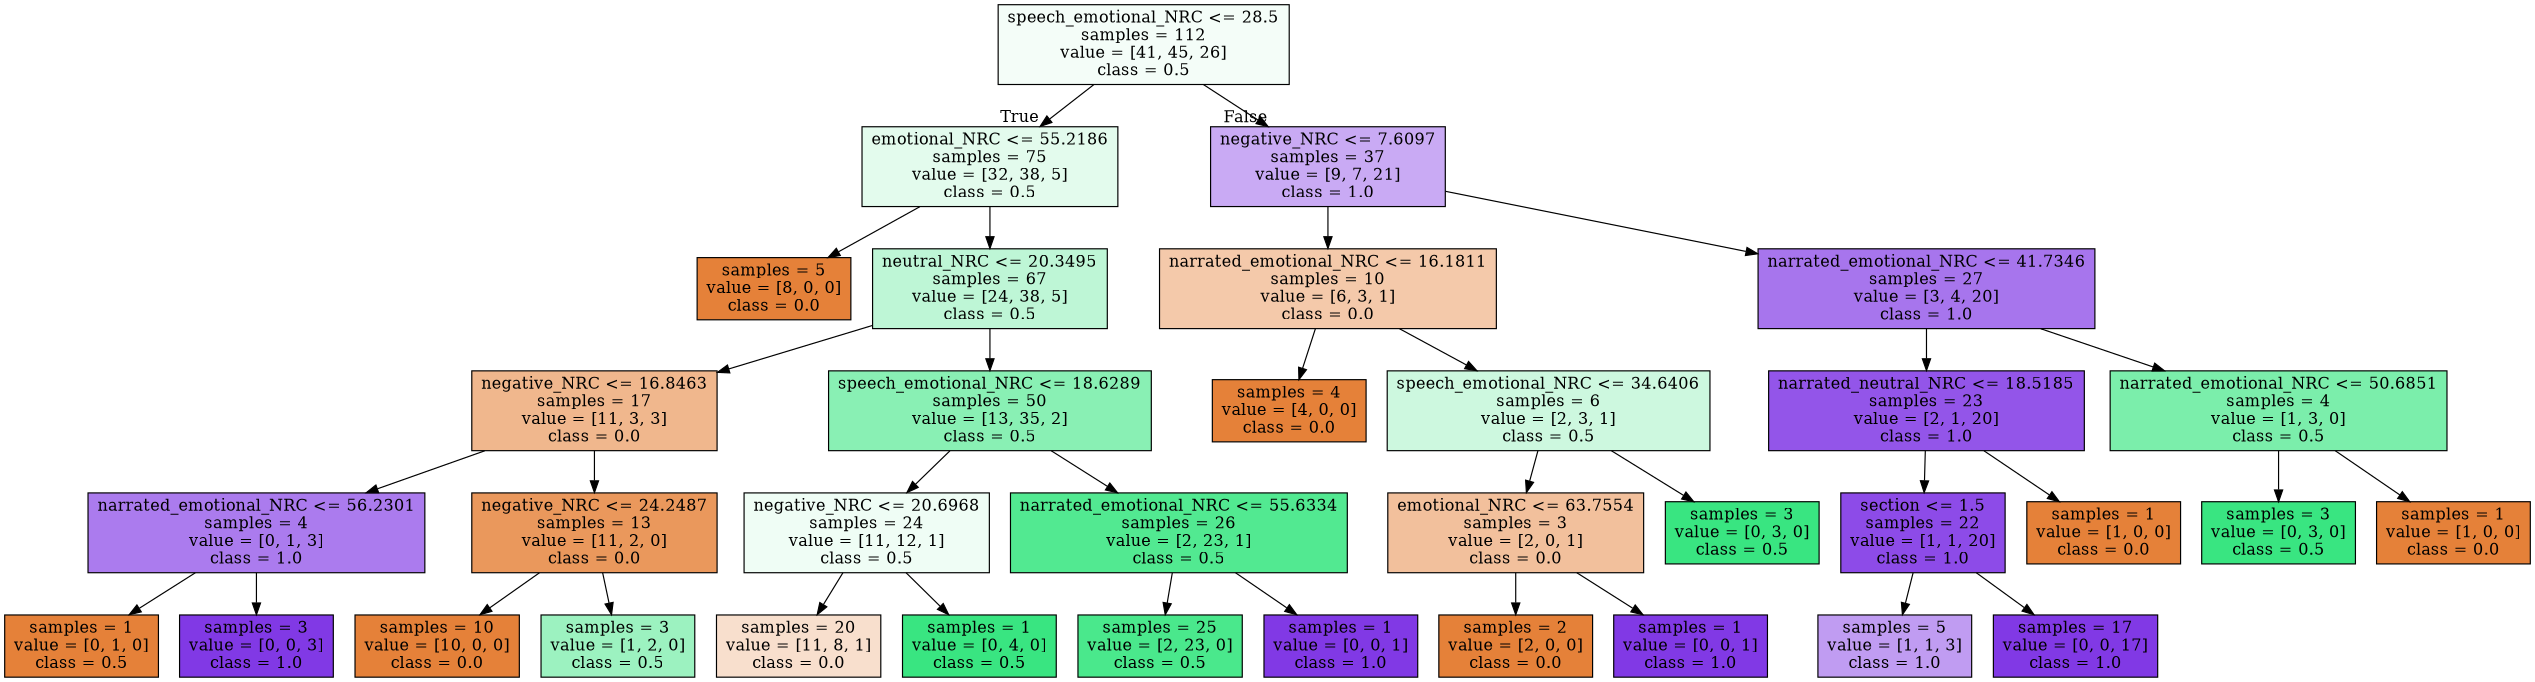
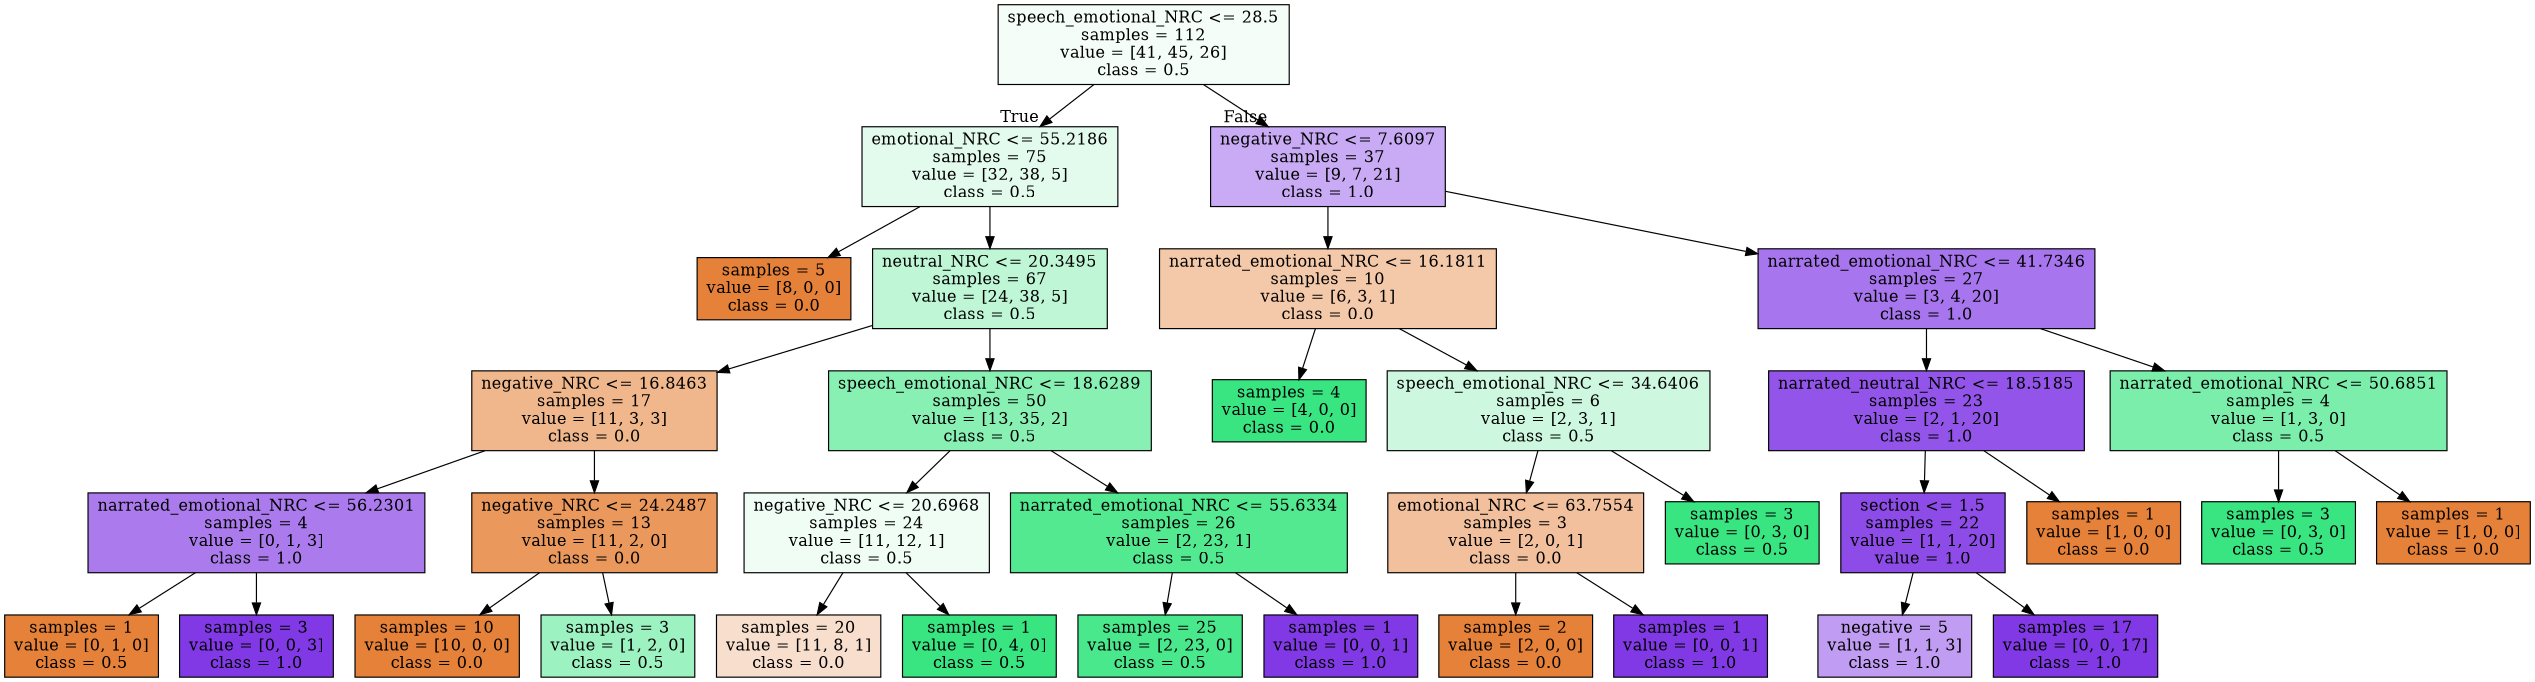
(1289, 411) -> (1289, 411)
(1923, 533) -> (1923, 533)
(1895, 646) -> (1895, 646)
